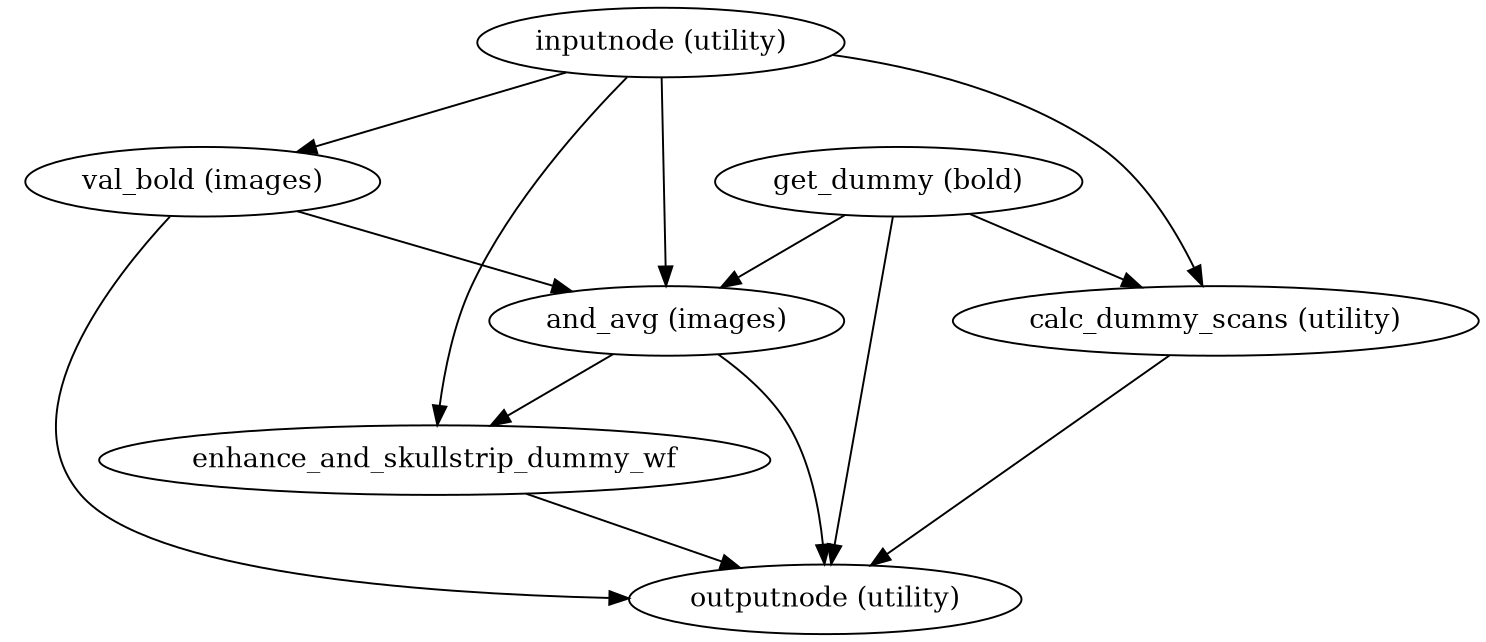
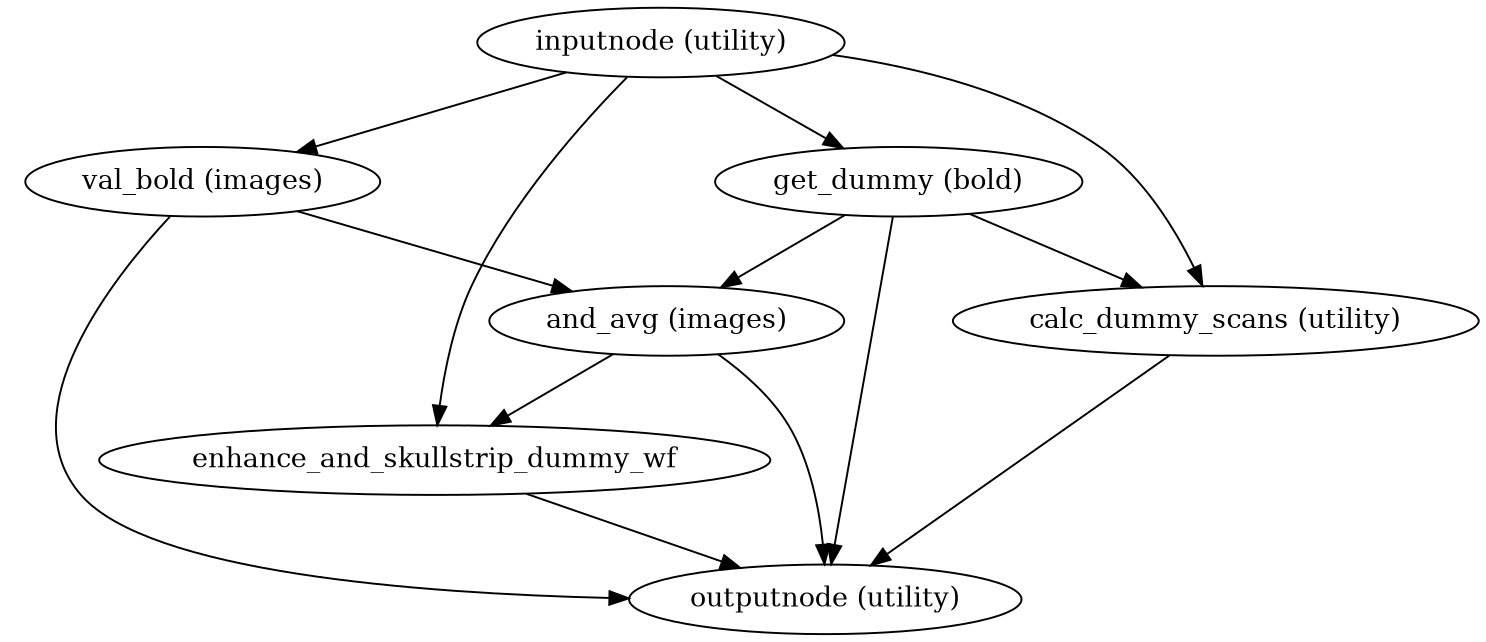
(664, 172) -> (771, 107)
